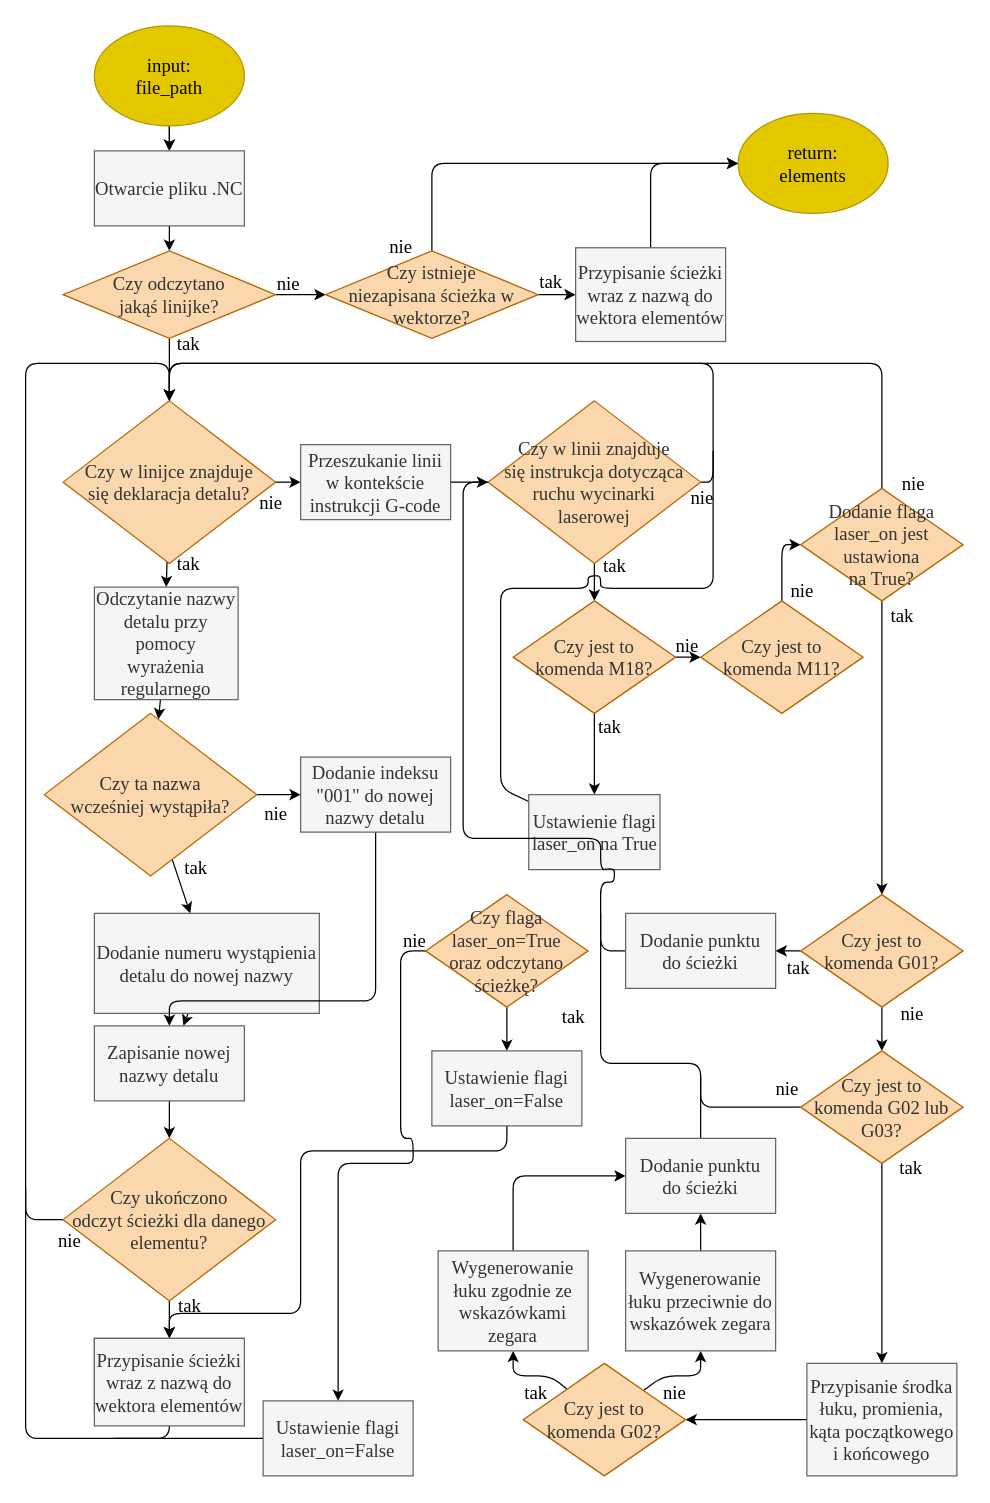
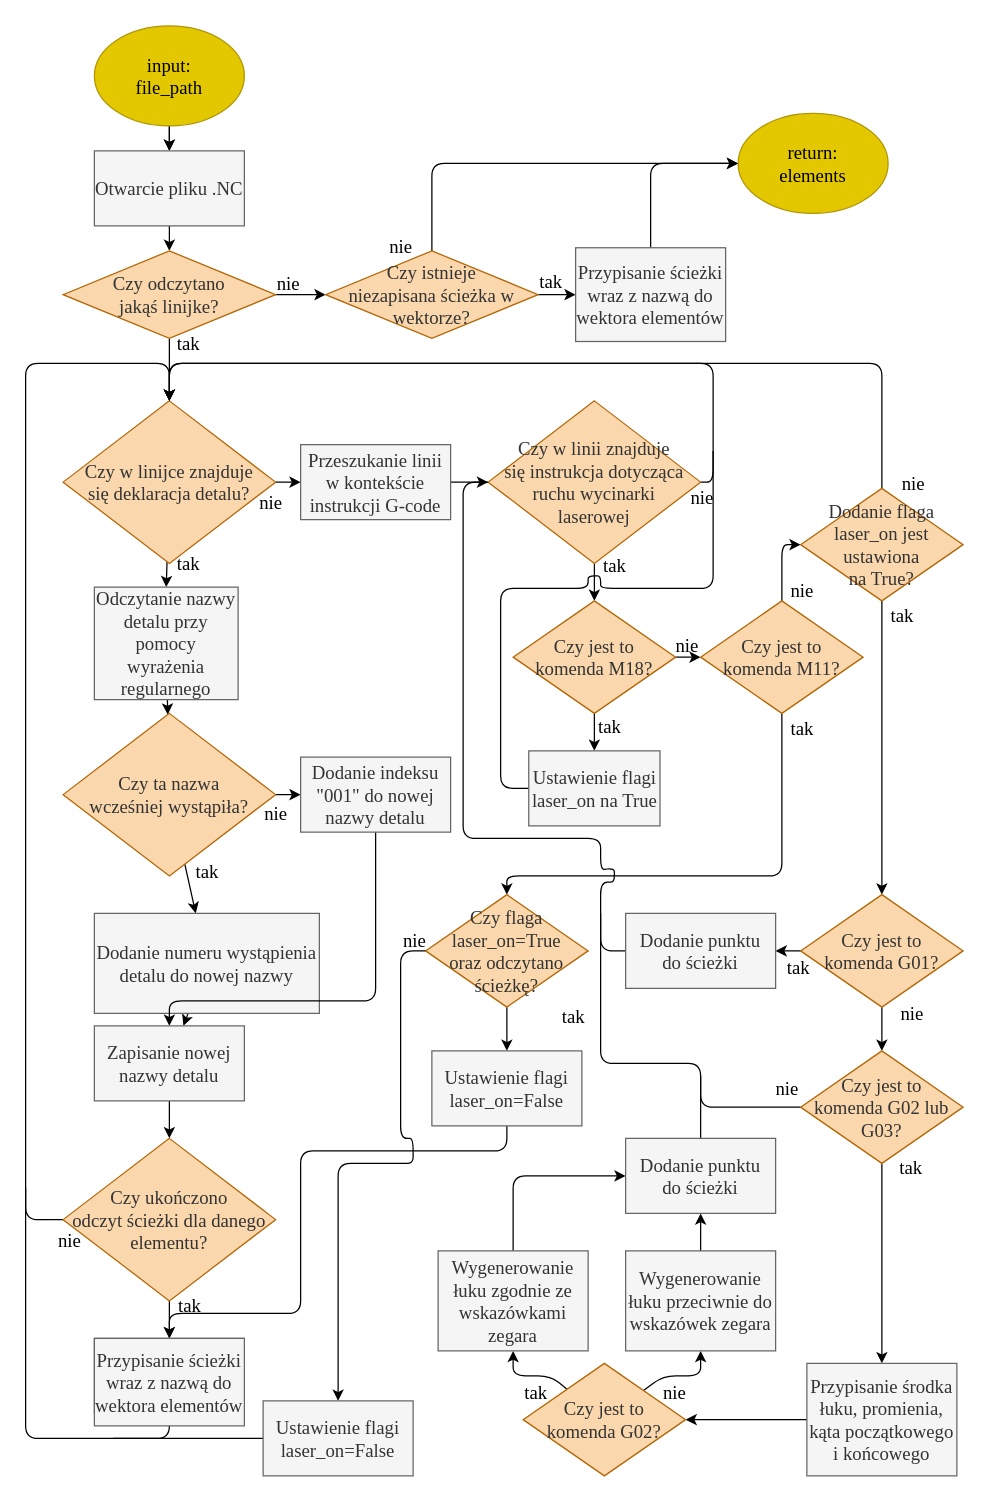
(151, 794) -> (169, 794)
(594, 832) -> (594, 788)
none -> (718, 876)
